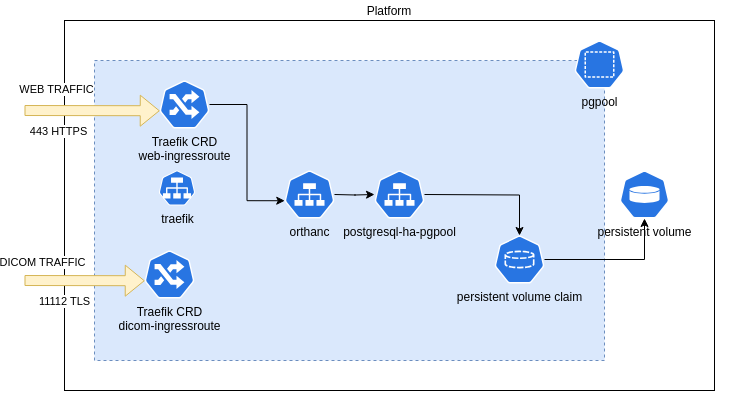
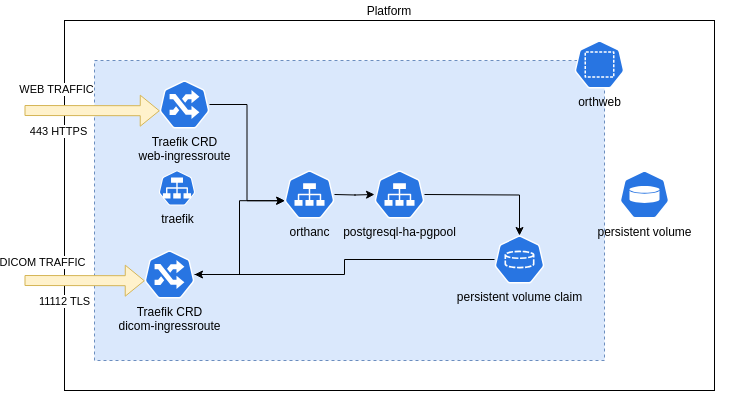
(600, 103) -> (600, 103)
none -> (240, 234)
(612, 260) -> (361, 260)
